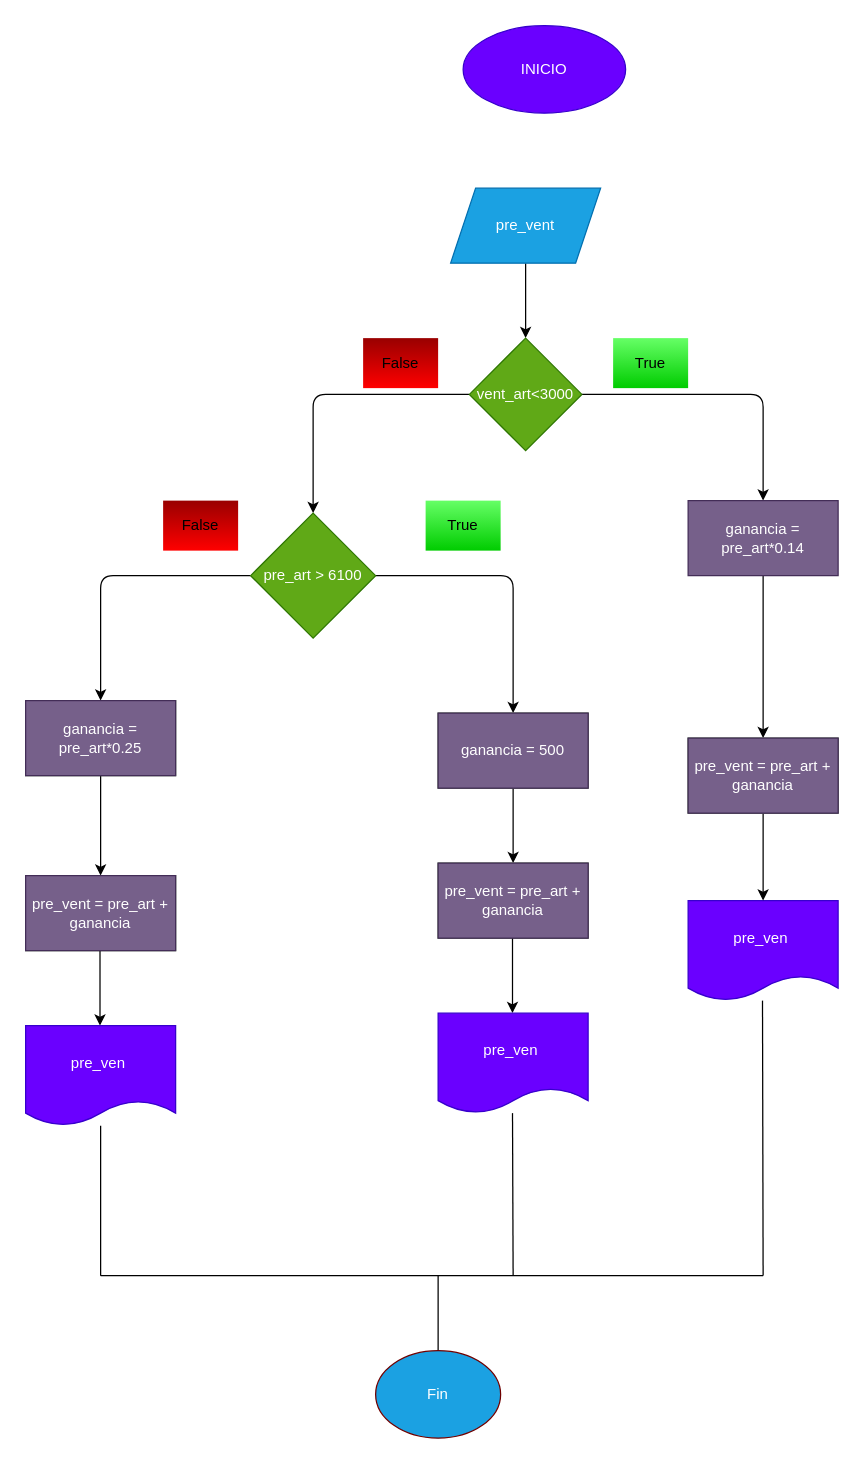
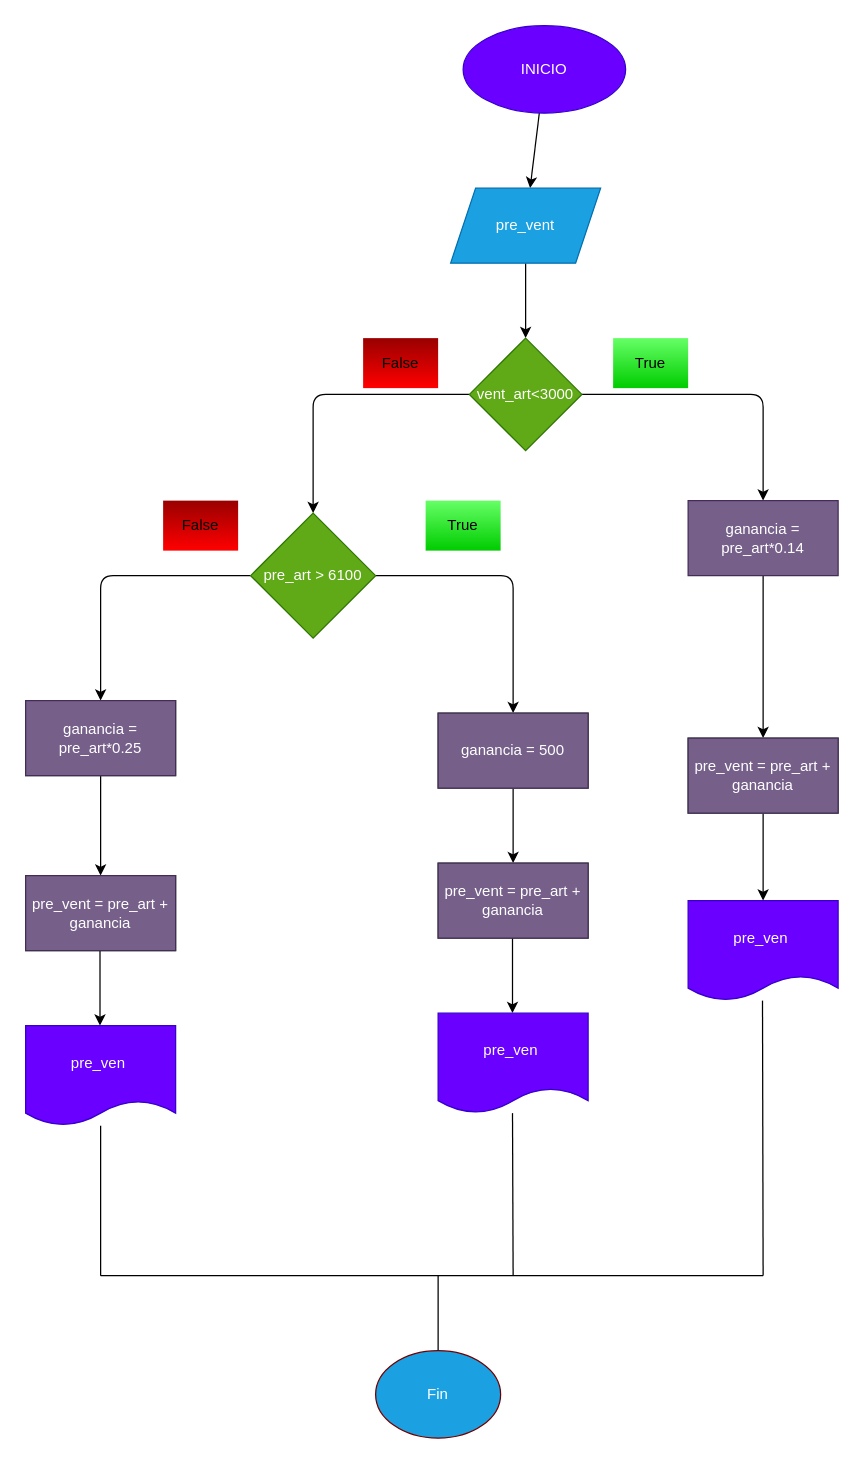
none -> (535, 146)
